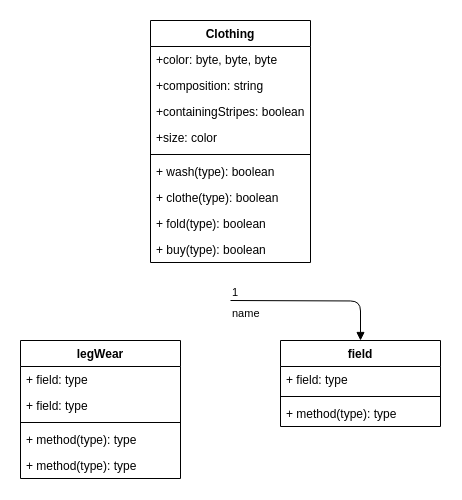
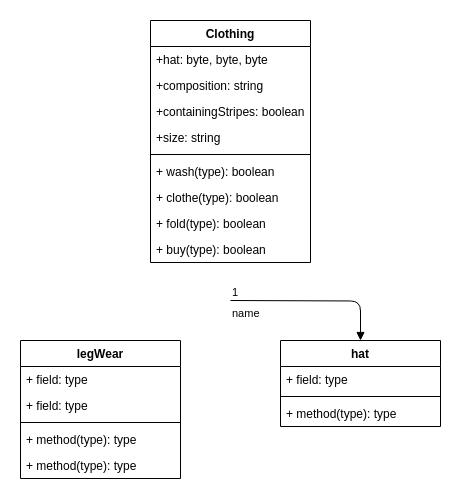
(226, 60) -> (221, 60)
(190, 138) -> (193, 138)
(360, 354) -> (360, 354)
